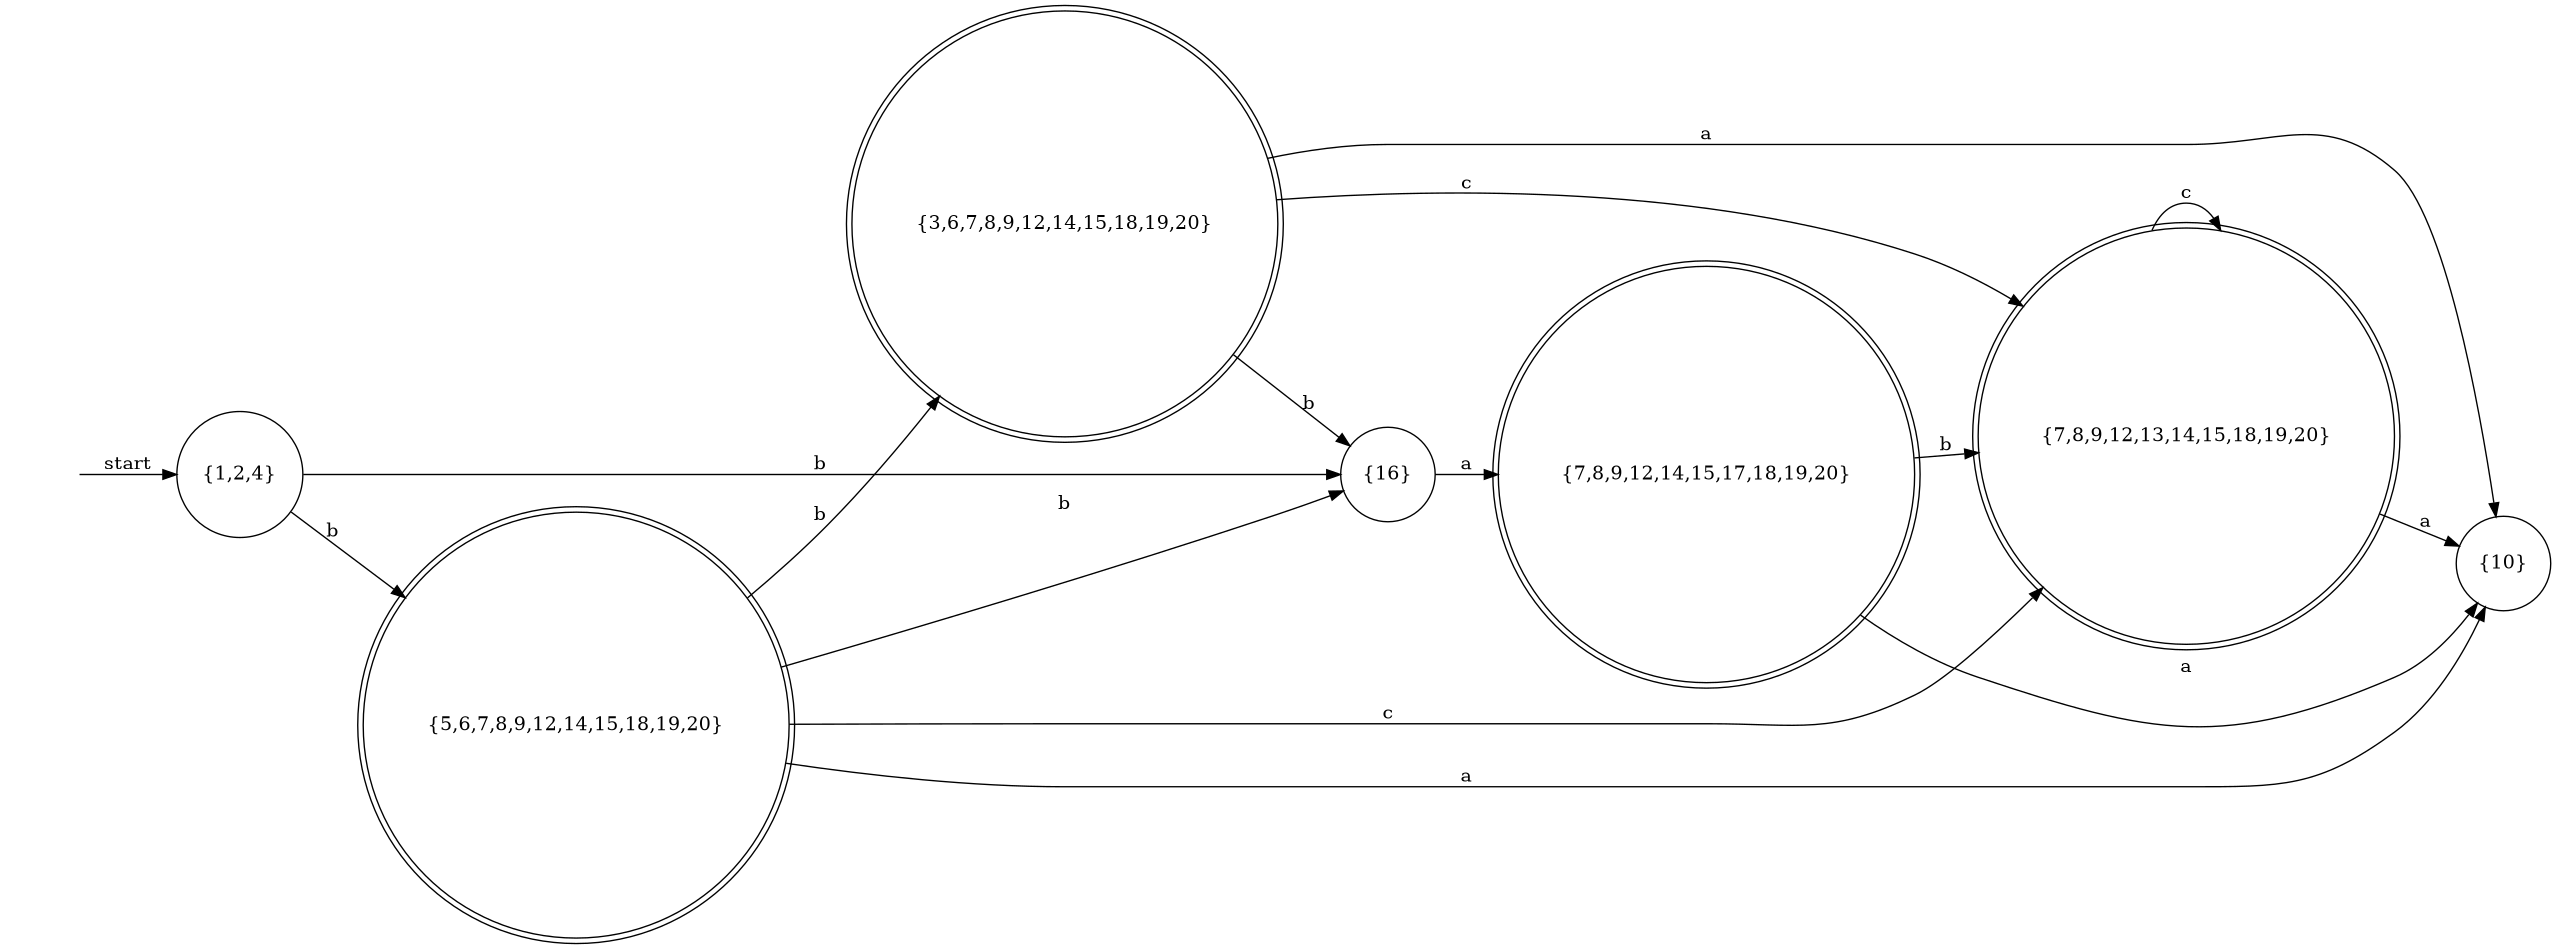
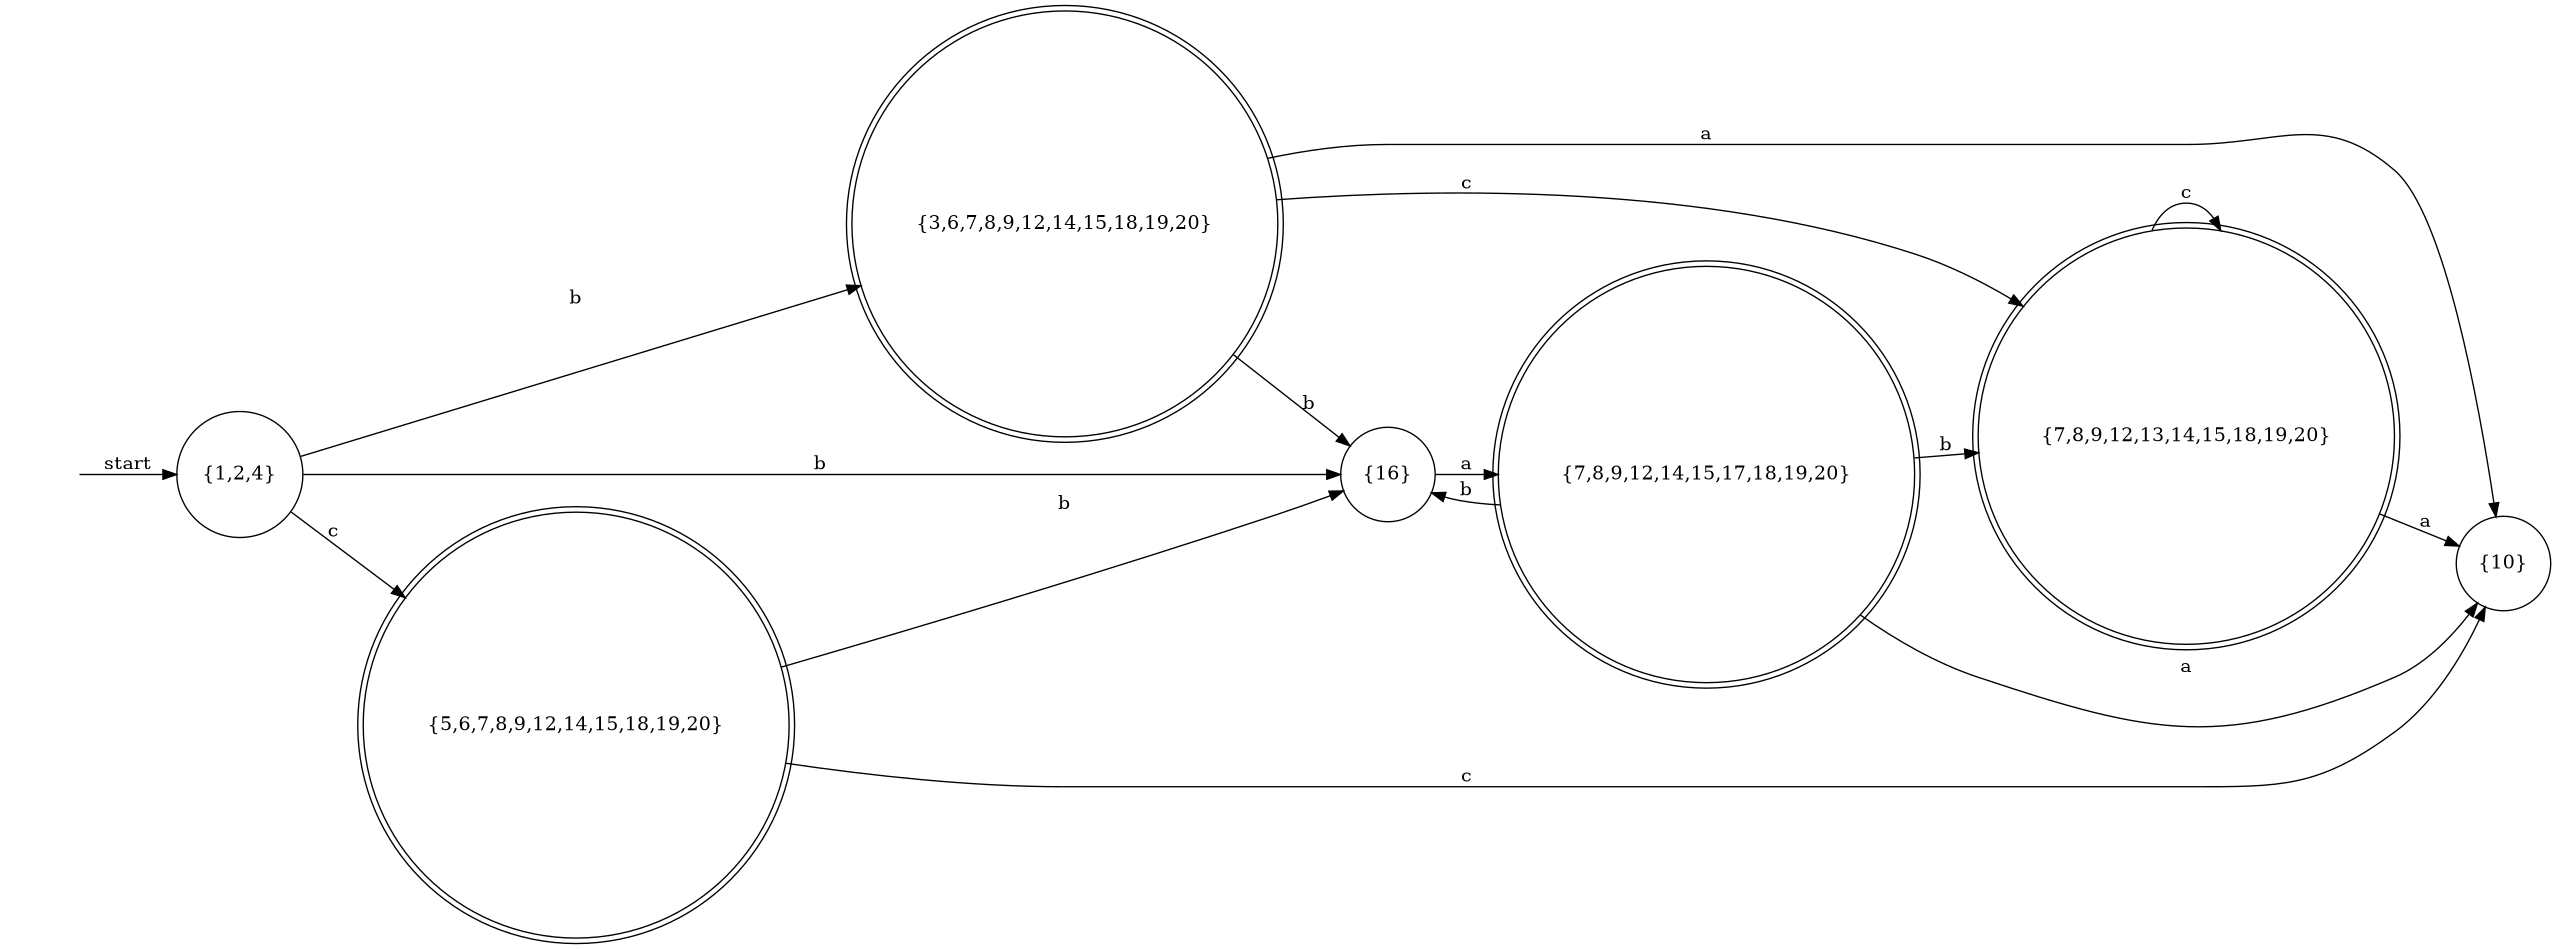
none -> (1472, 502)
(844, 508) -> (574, 373)
(333, 531) -> (333, 531)
(1431, 724) -> none
(1467, 776) -> (1467, 776)
